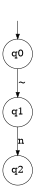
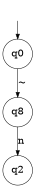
(18, 112) -> (18, 112)
